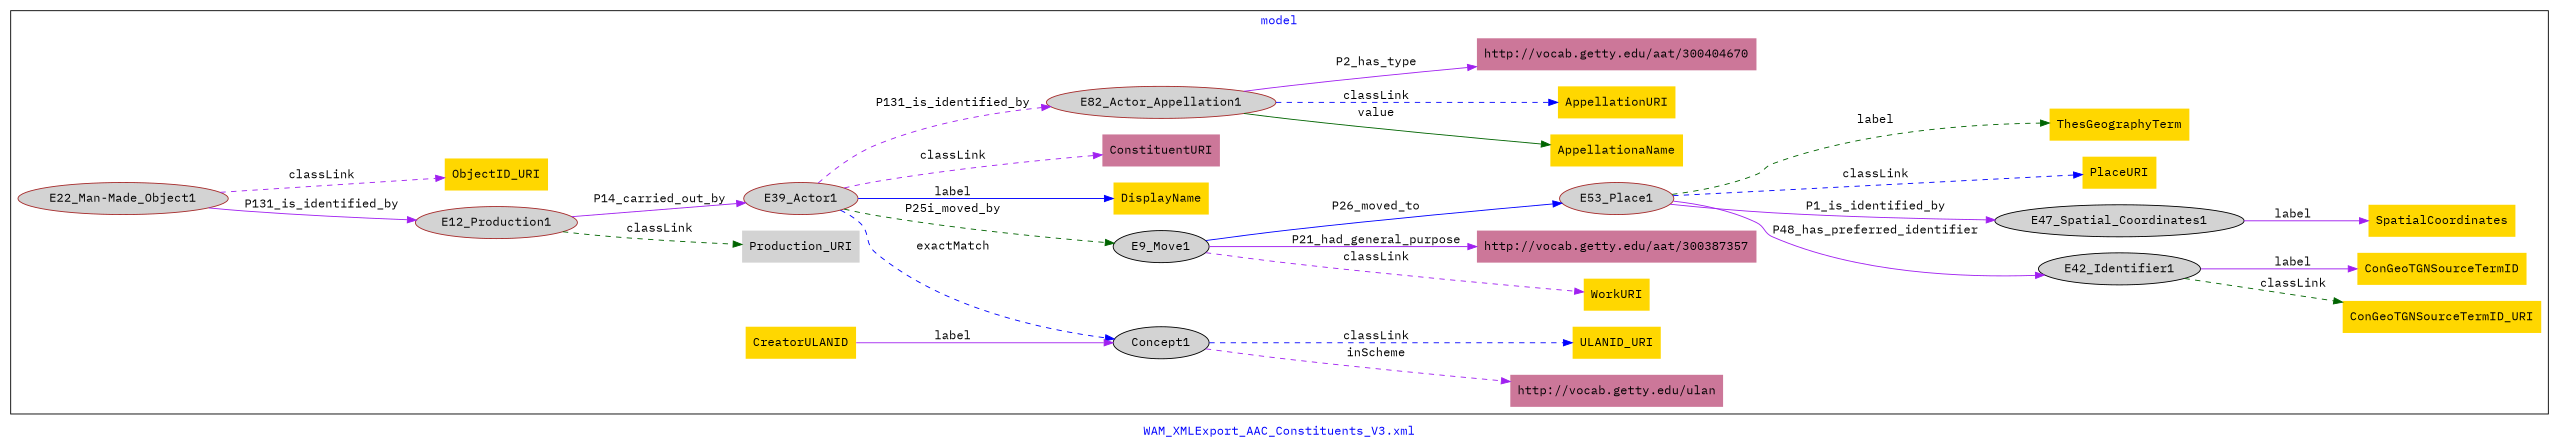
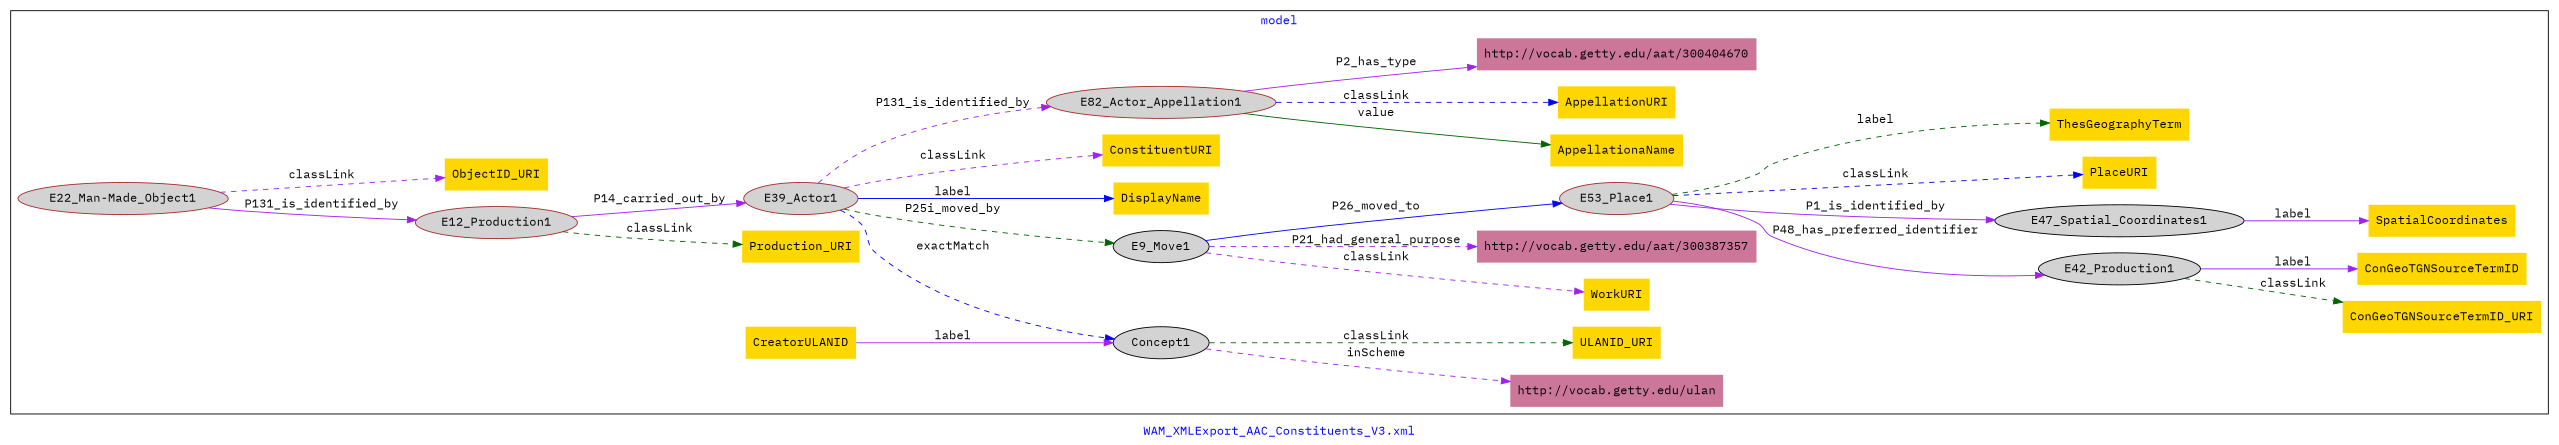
(1161, 150) -> (1161, 150)
(801, 247) -> (801, 247)
(1338, 247) -> (1338, 247)
(2119, 269) -> (2119, 269)
(1386, 343) -> (1386, 343)
